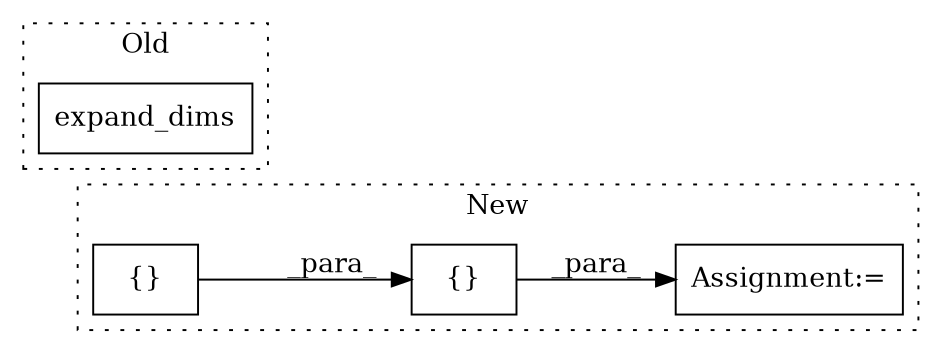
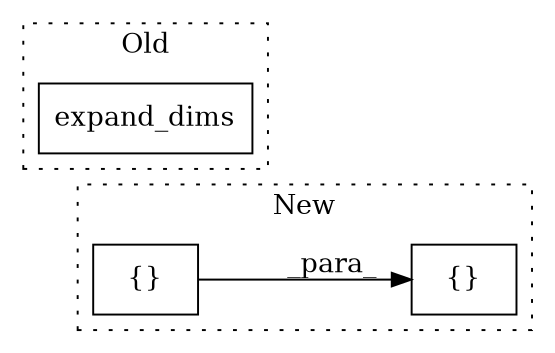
(789, 280) -> none
